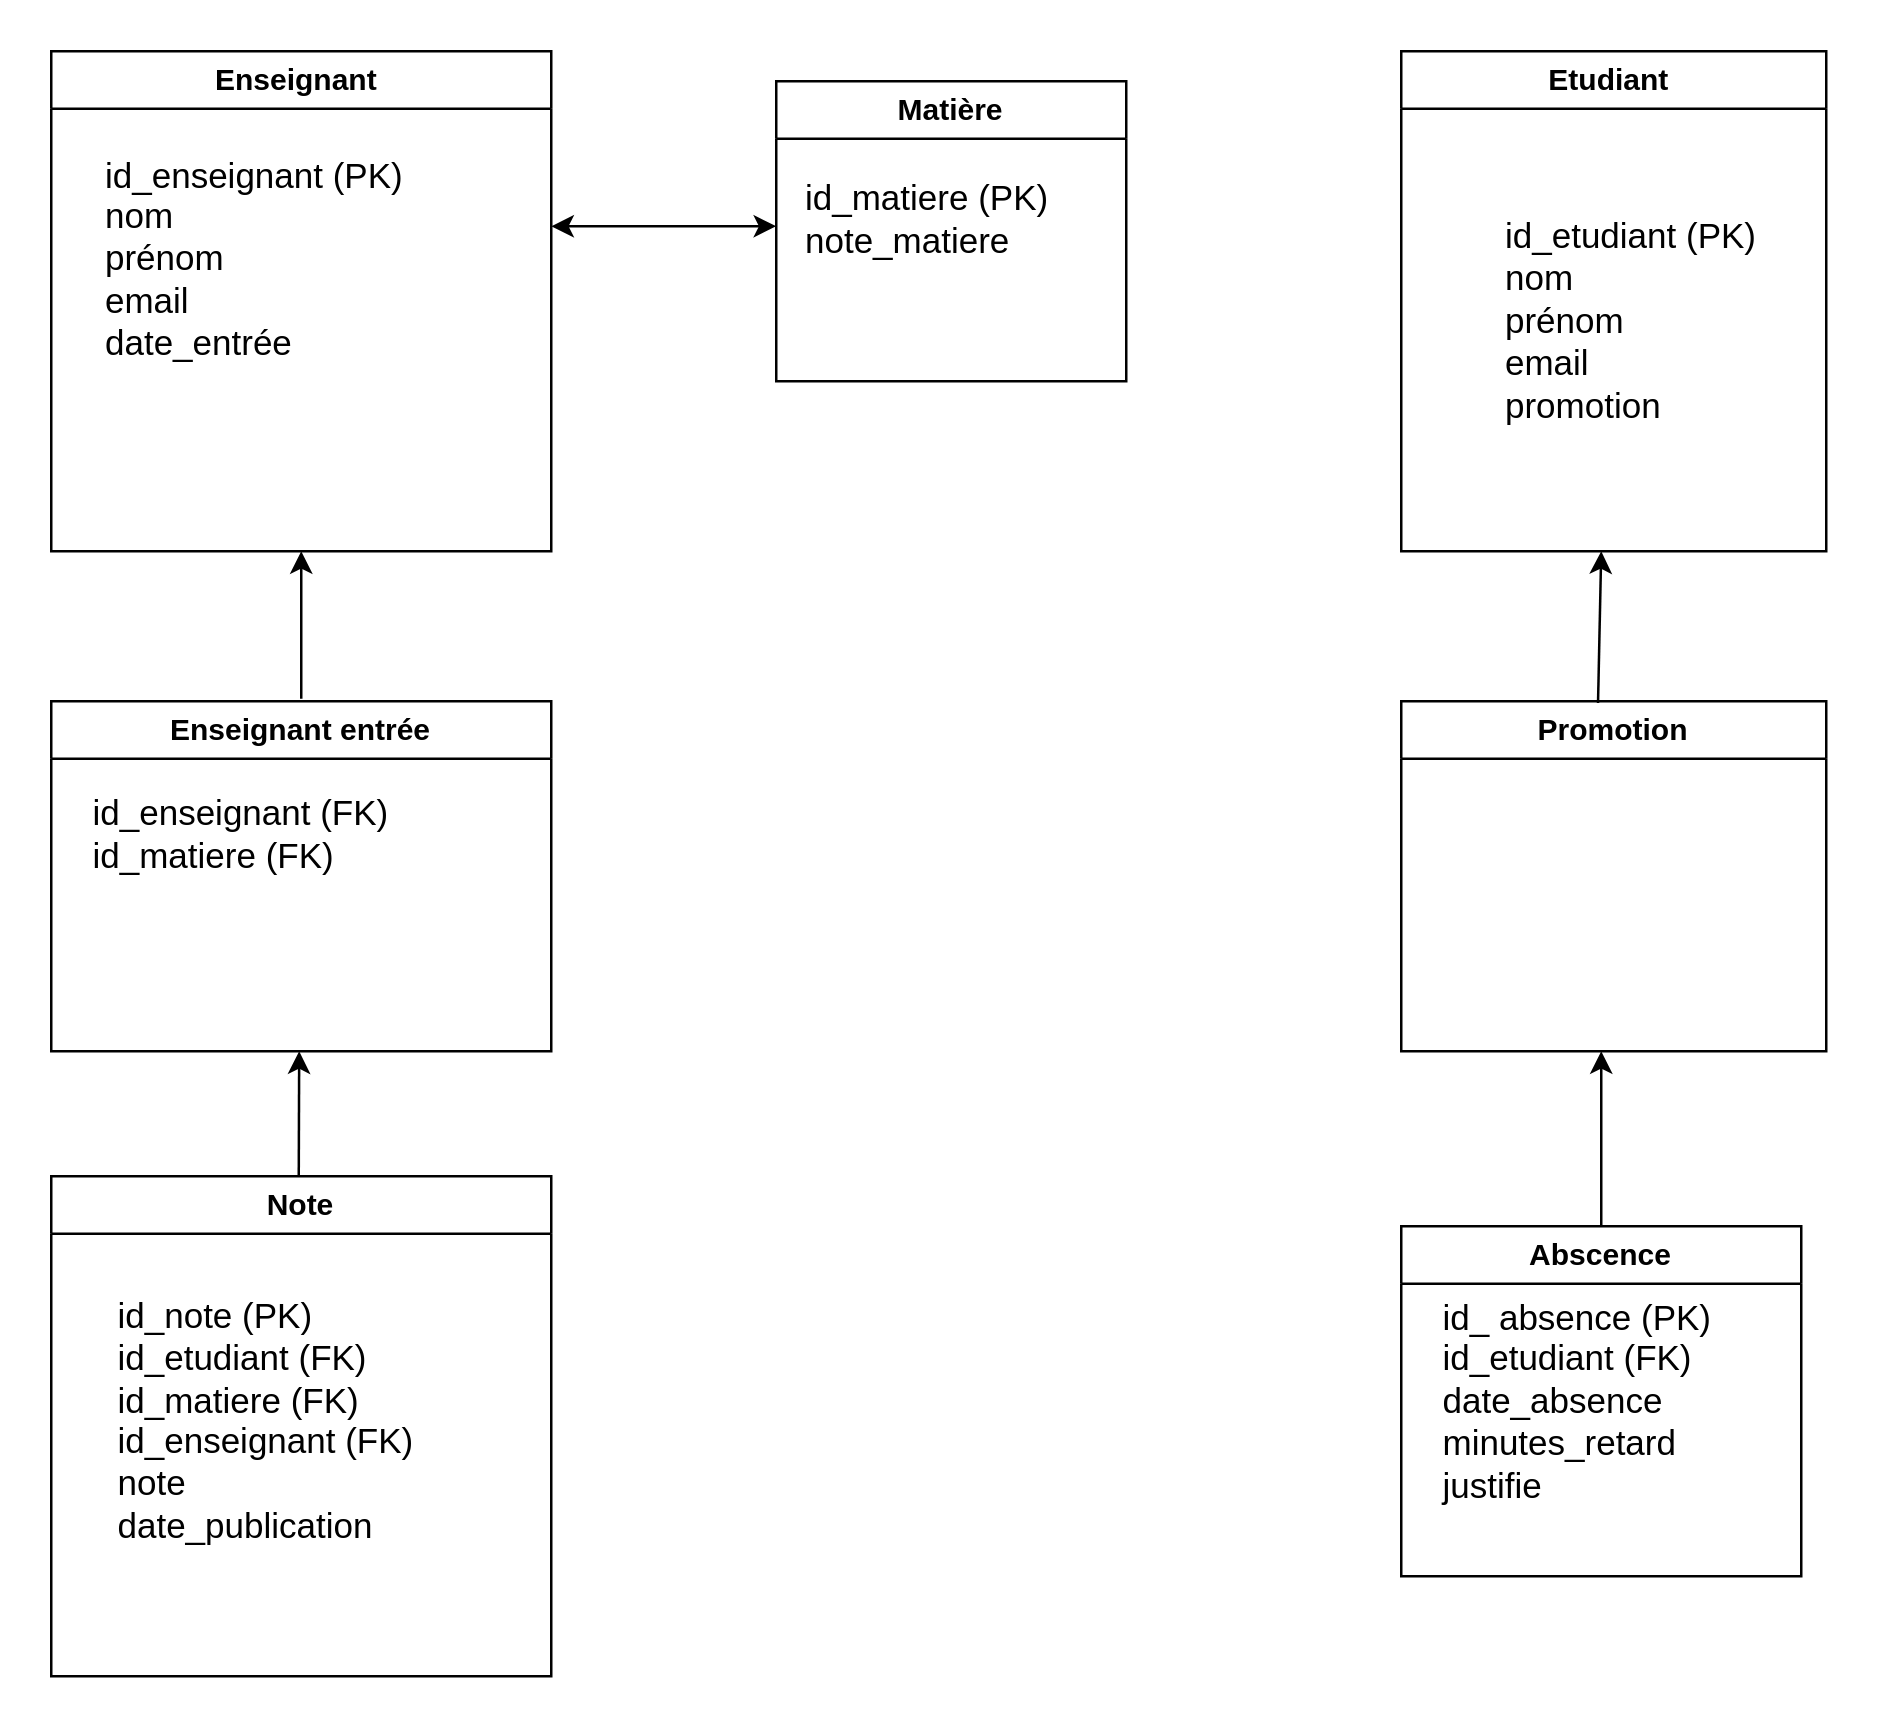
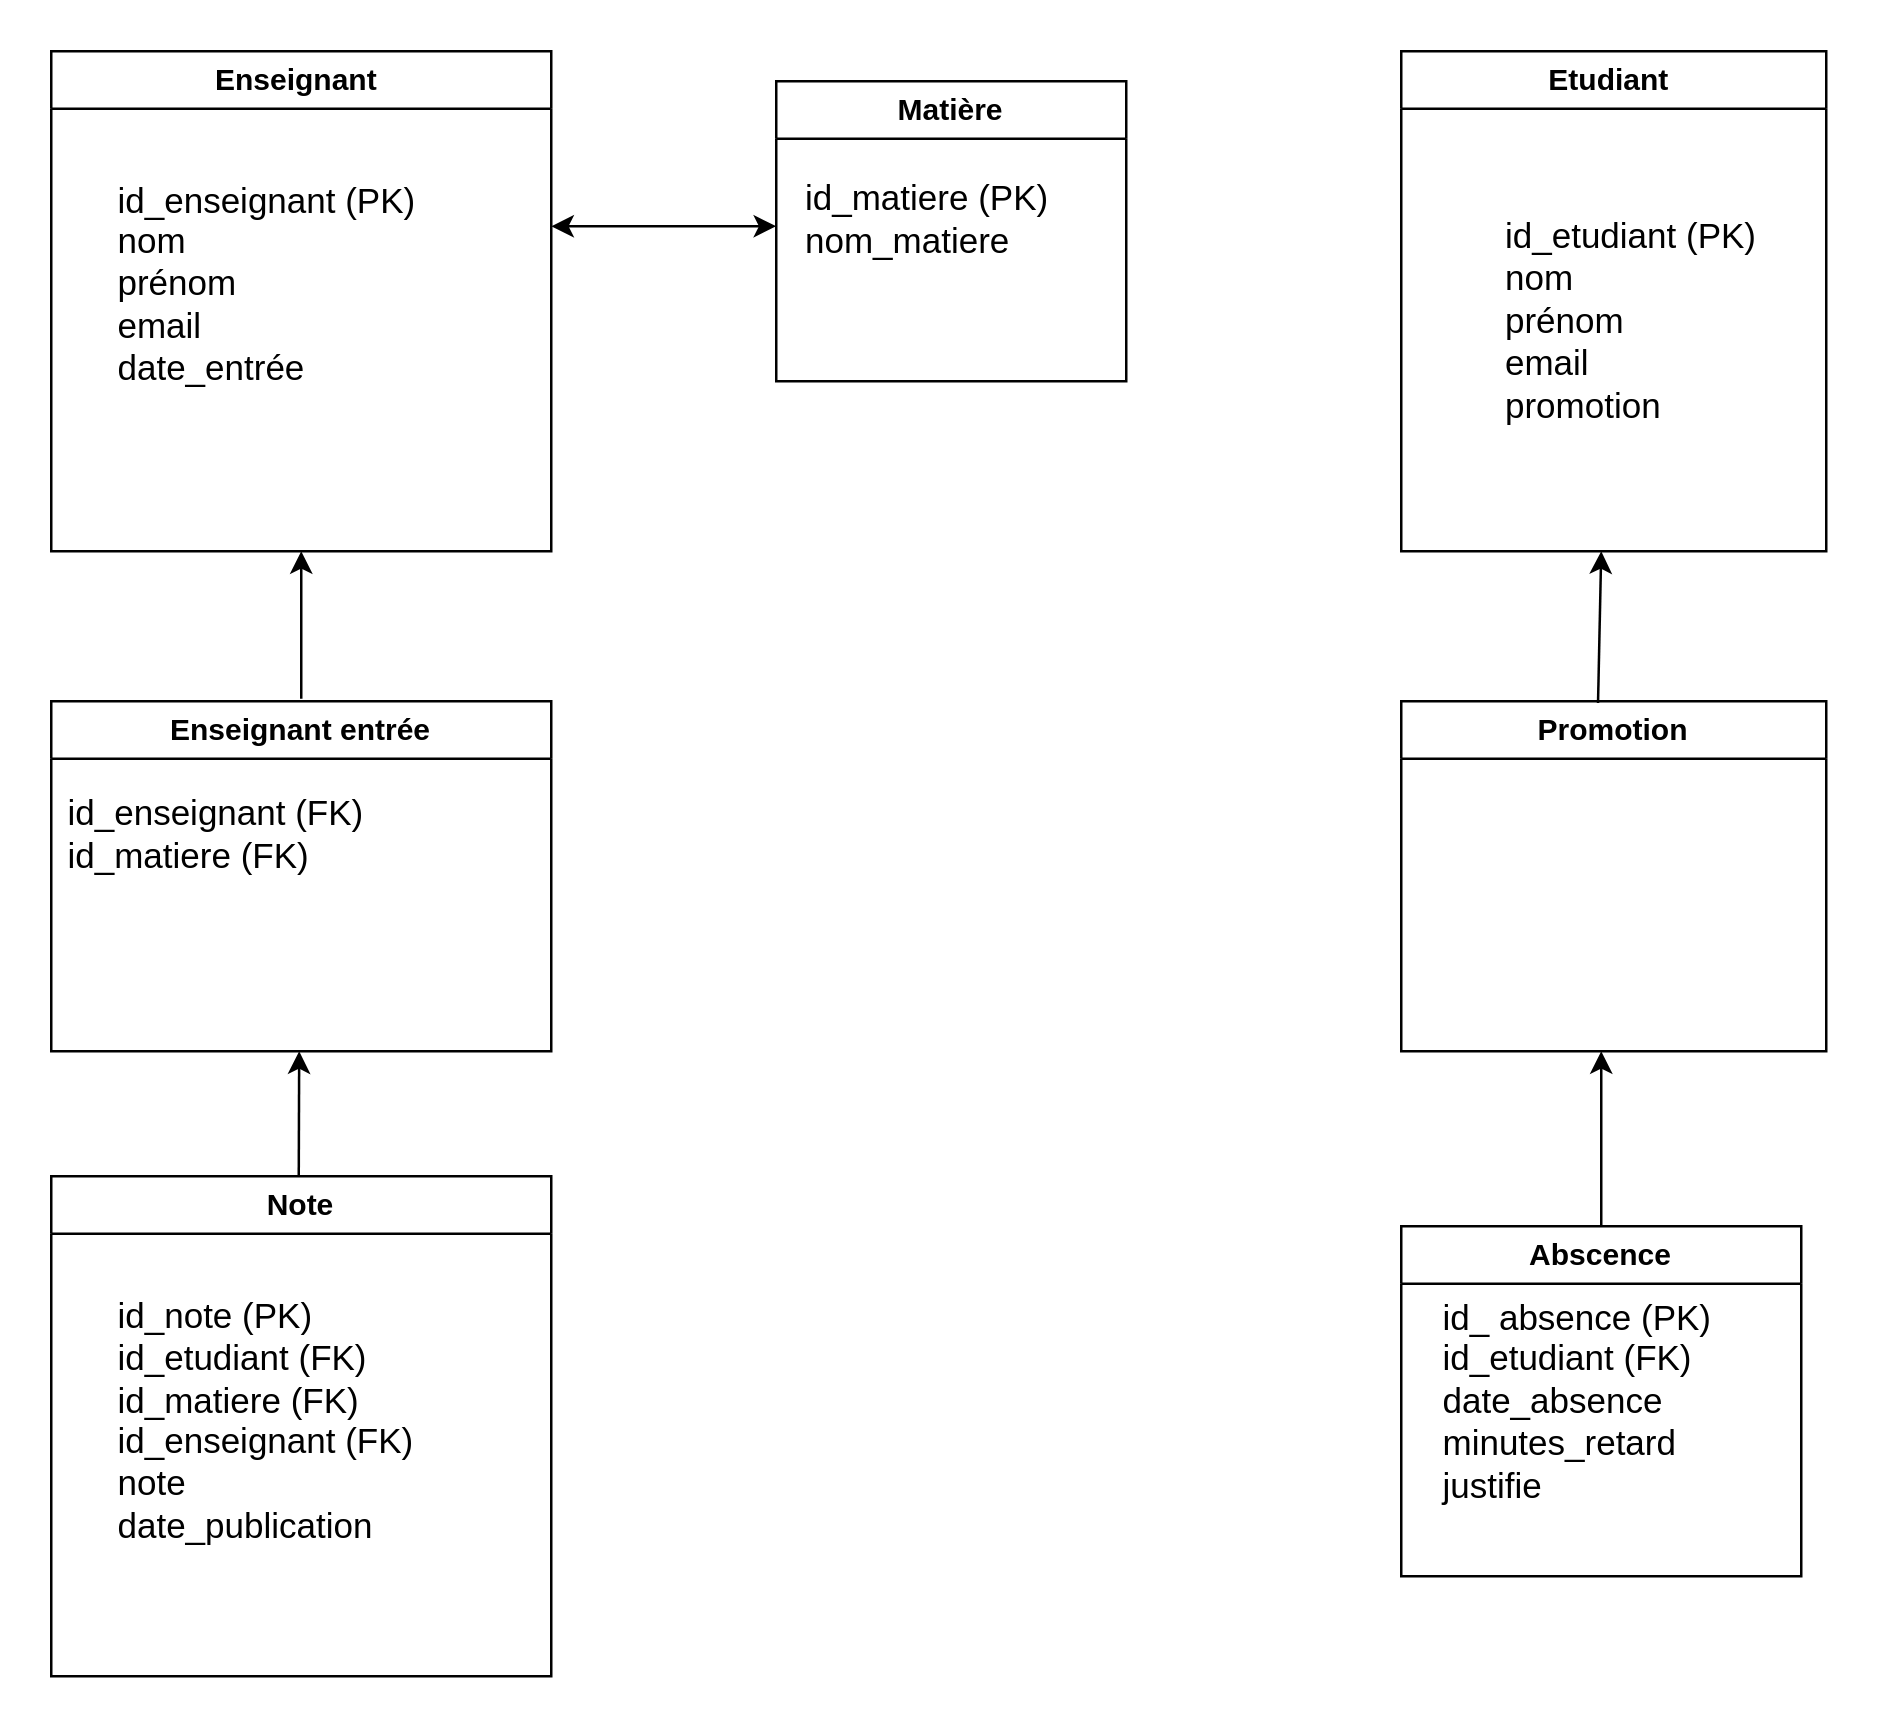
(921, 219) -> (921, 219)
(276, 259) -> (289, 284)
(264, 834) -> (239, 834)
